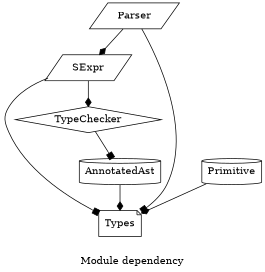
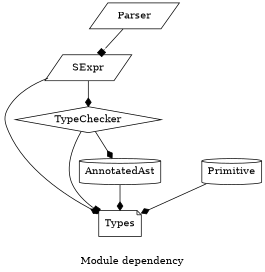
(114, 39) -> (114, 39)
(175, 119) -> (69, 172)
(102, 142) -> (102, 142)
(19, 149) -> (19, 149)
